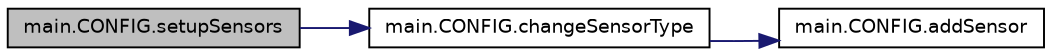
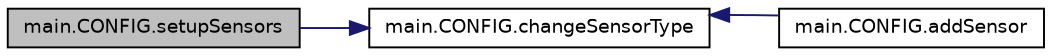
(734, 41) -> (754, 15)
